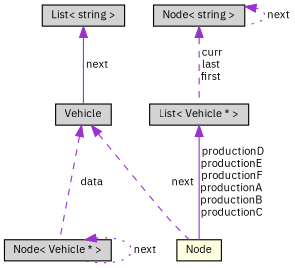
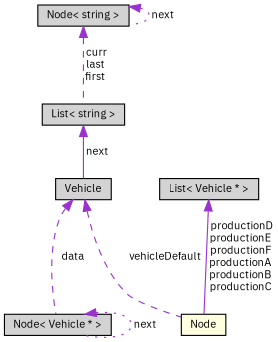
(199, 71) -> (83, 71)
(182, 182) -> (164, 257)
